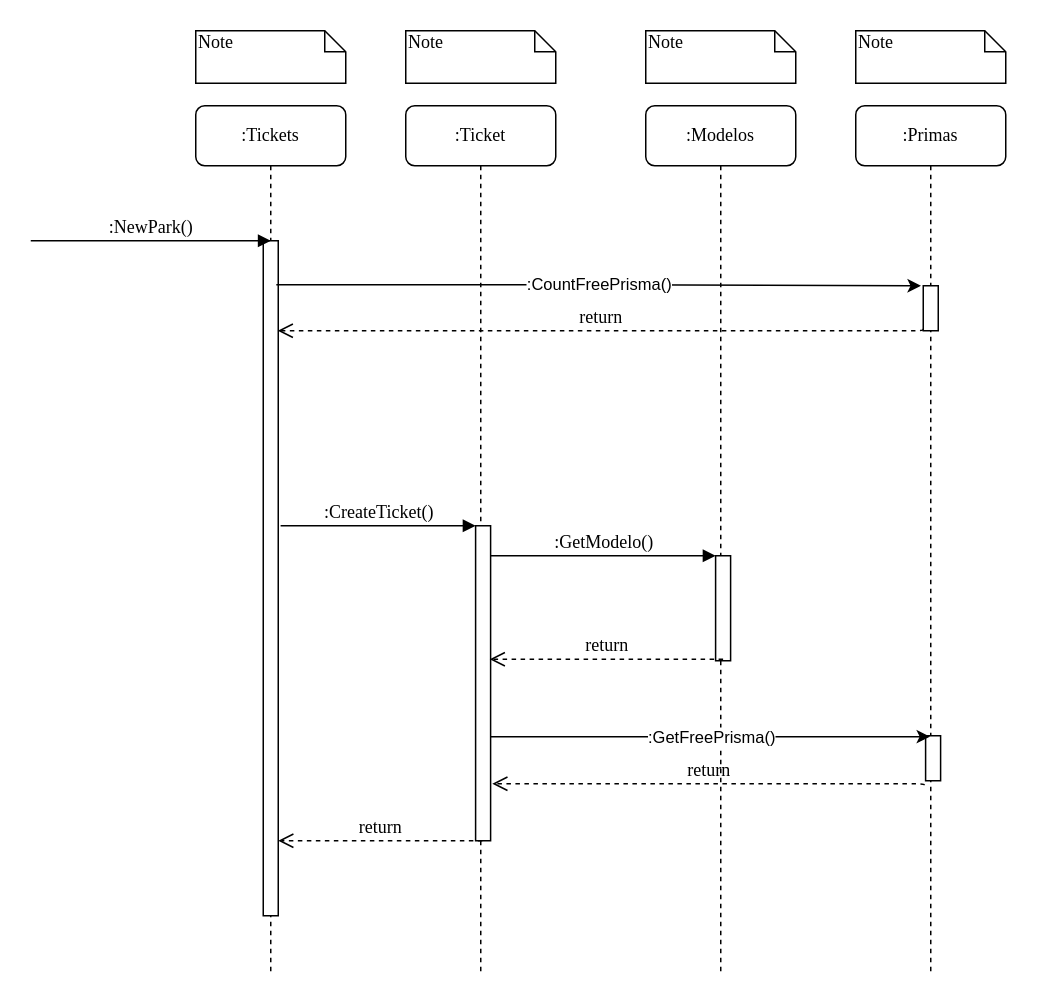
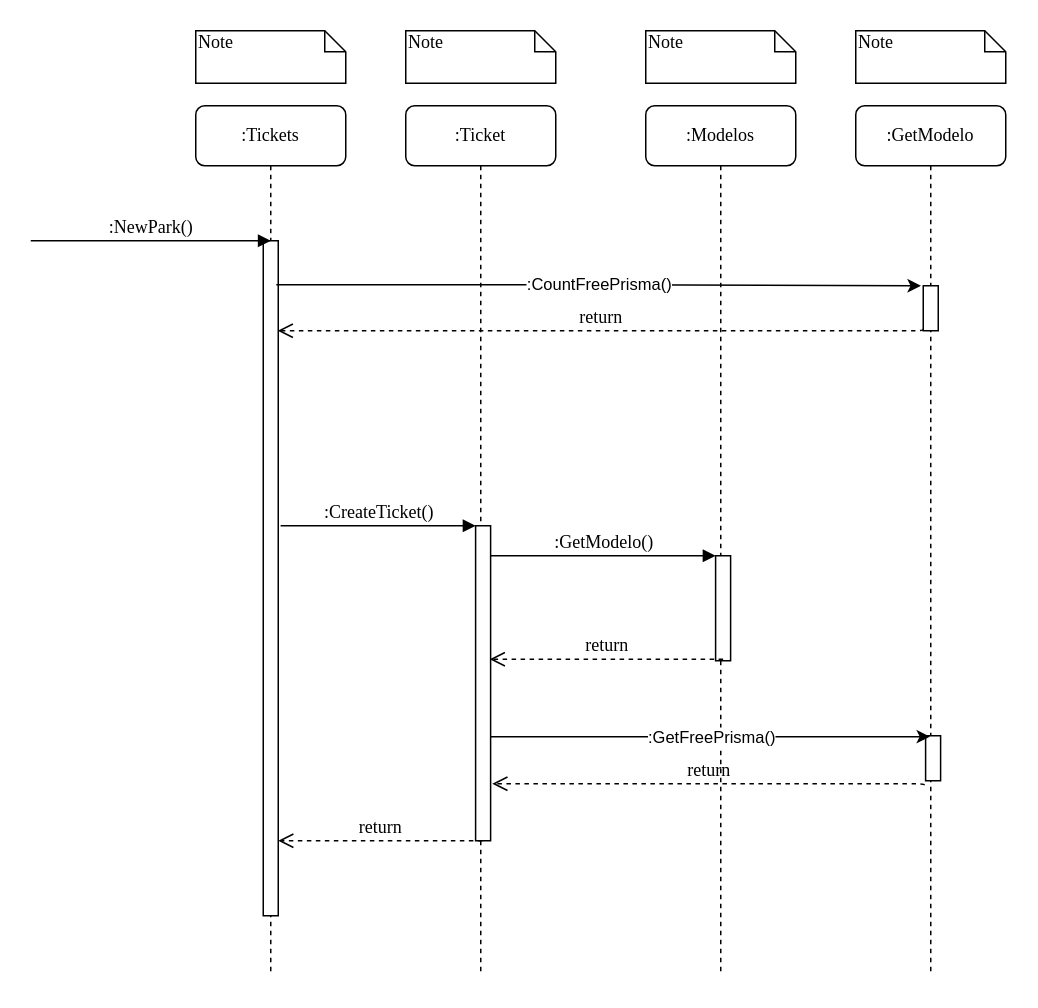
(931, 136) -> (931, 136)
